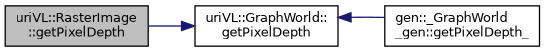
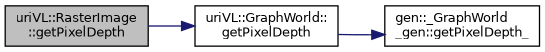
(368, 17) -> (355, 35)
